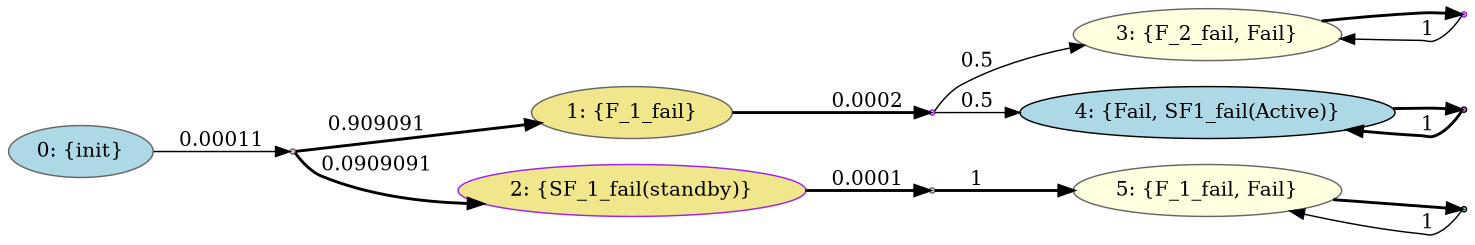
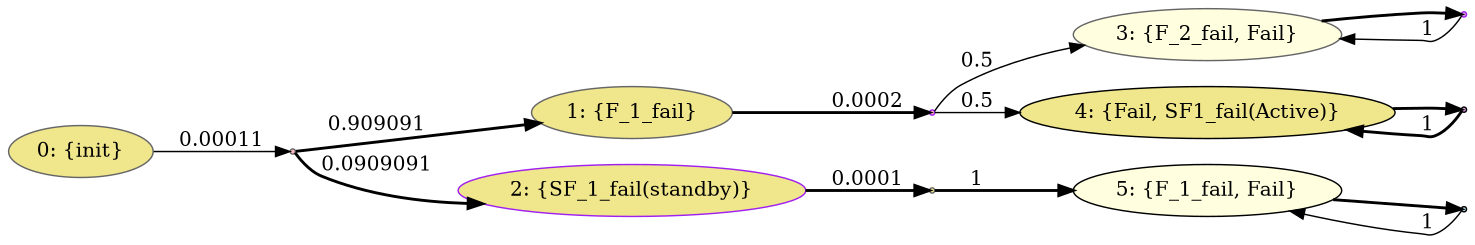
(1207, 113) -> (1207, 113)
(81, 152) -> (81, 152)
(1207, 190) -> (1207, 190)
